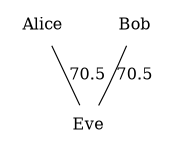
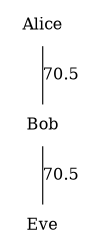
(66, 76) -> (43, 75)
